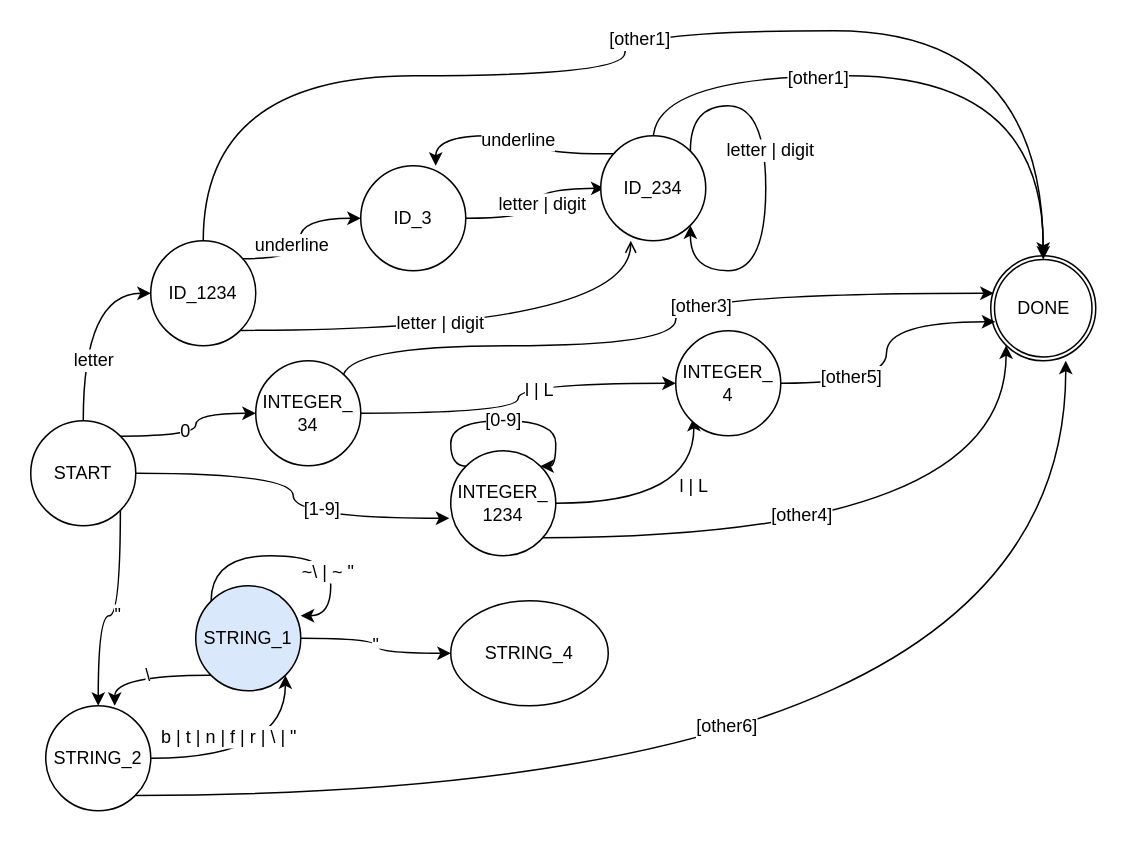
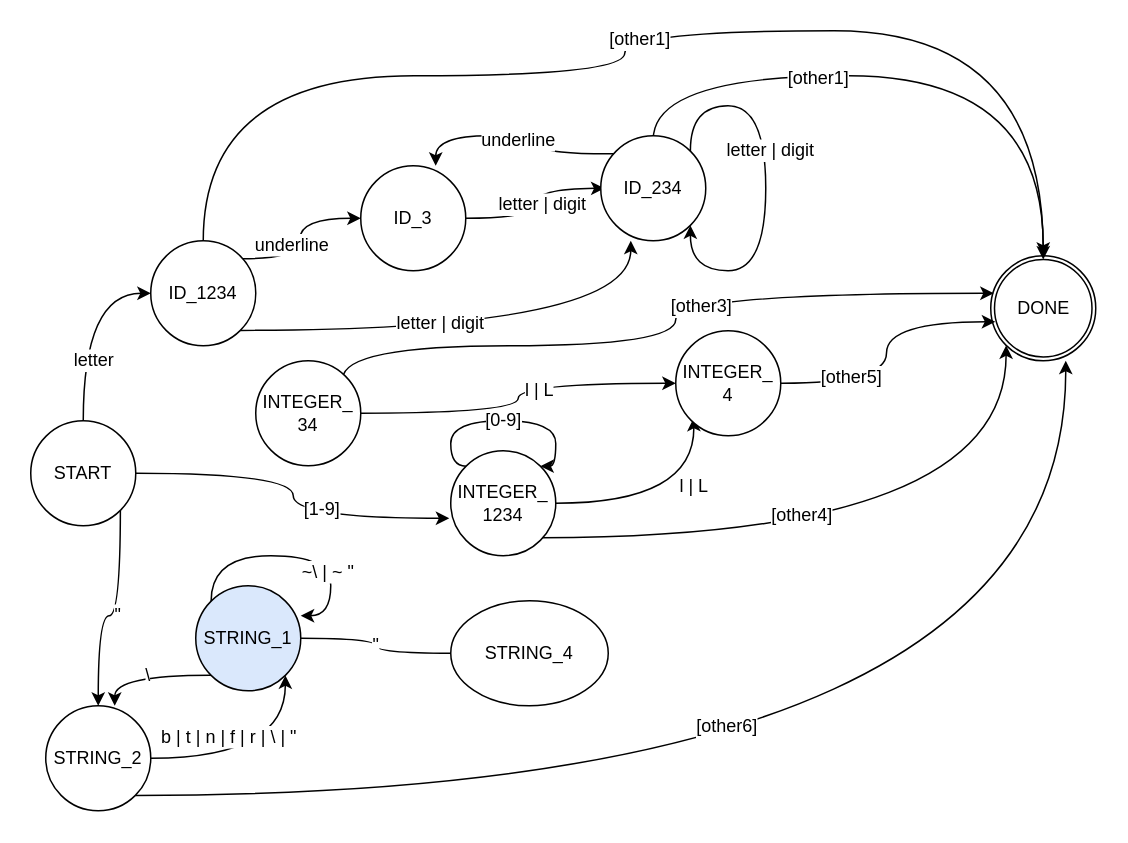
(568, 299) -> (566, 302)
(185, 432) -> none
(439, 653) -> (443, 653)
